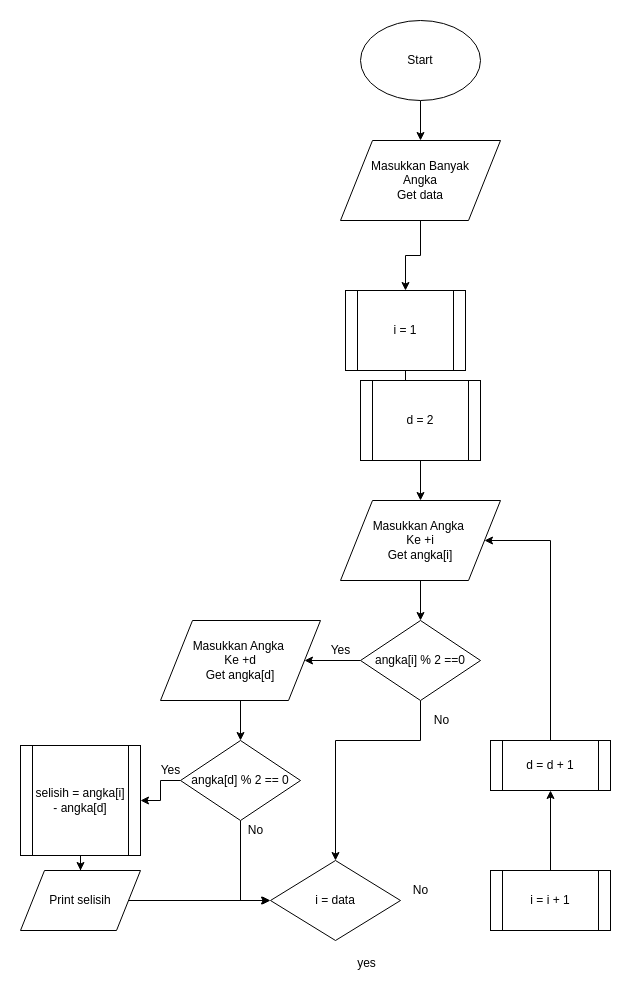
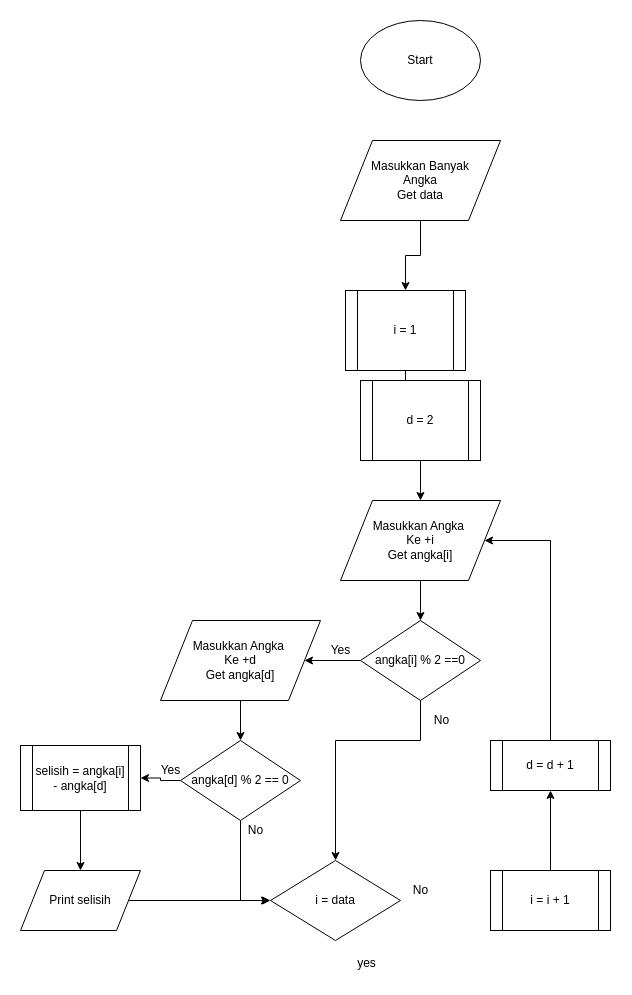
(421, 117) -> none
(81, 801) -> (81, 778)
